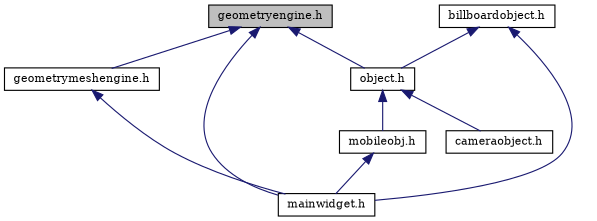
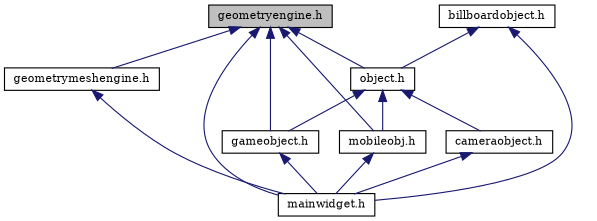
none -> (330, 83)
none -> (270, 142)
none -> (407, 175)
